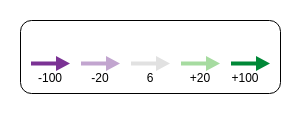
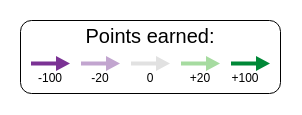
none -> (151, 36)
(151, 79) -> (151, 79)
